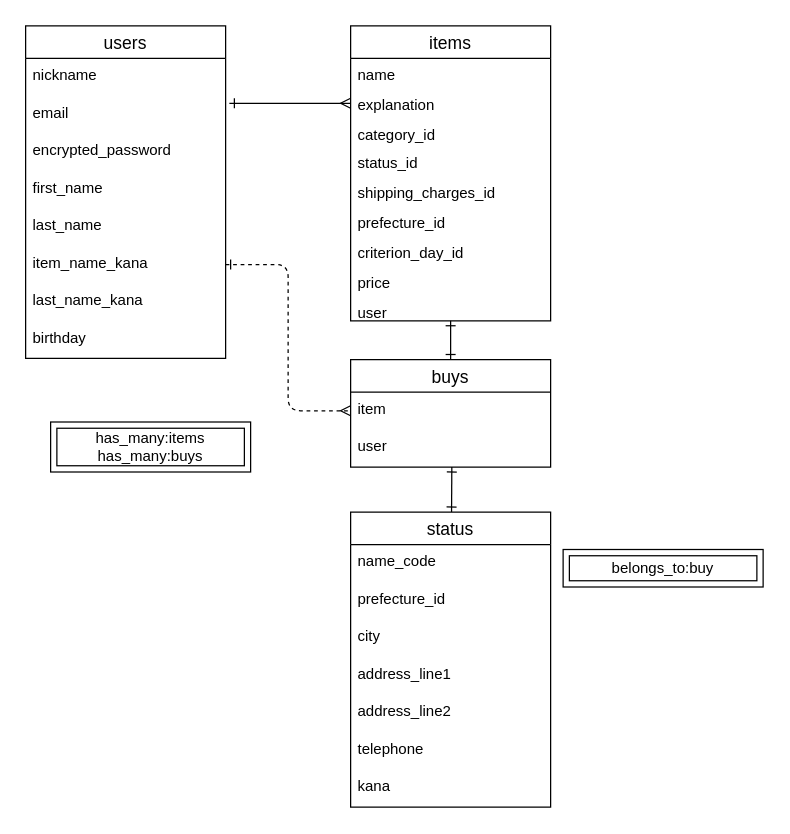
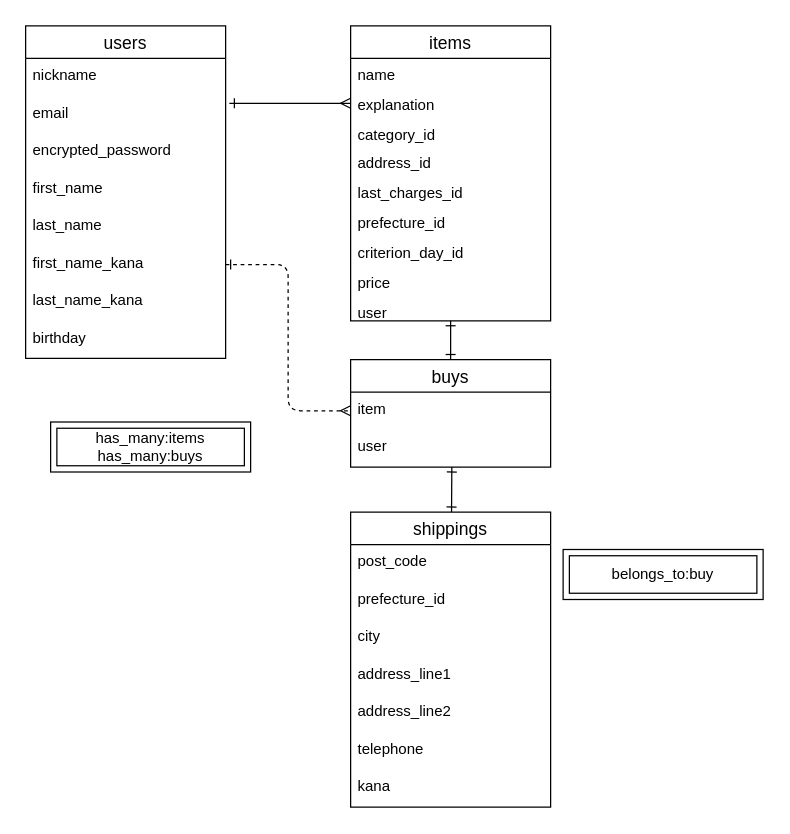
(393, 163) -> (398, 163)
(431, 193) -> (417, 193)
(89, 263) -> (94, 263)
(450, 529) -> (450, 529)
(395, 561) -> (395, 561)
(663, 568) -> (663, 574)
